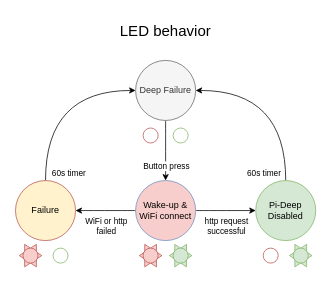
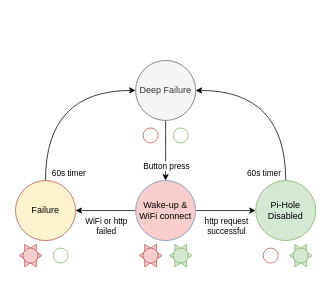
(165, 30) -> none
(285, 210) -> (285, 210)
